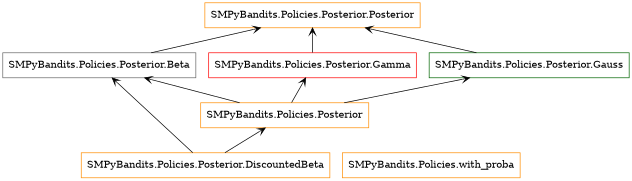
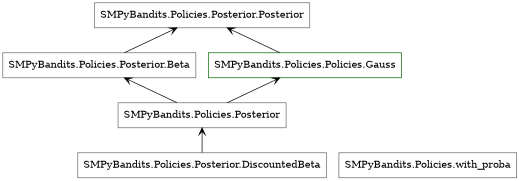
(312, 15) -> (202, 15)
(312, 65) -> none
(529, 65) -> (305, 65)
(285, 115) -> (202, 115)
(155, 118) -> none
(206, 165) -> (202, 165)
(431, 165) -> (428, 165)
